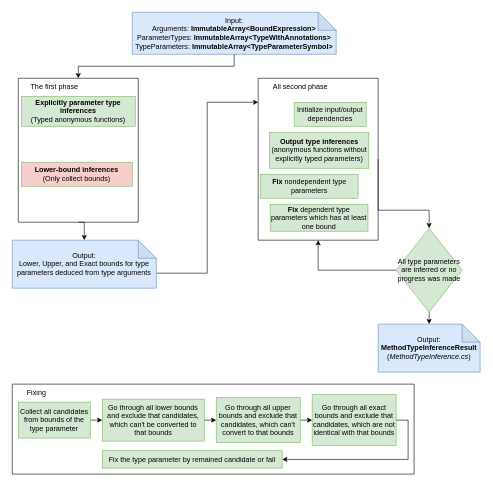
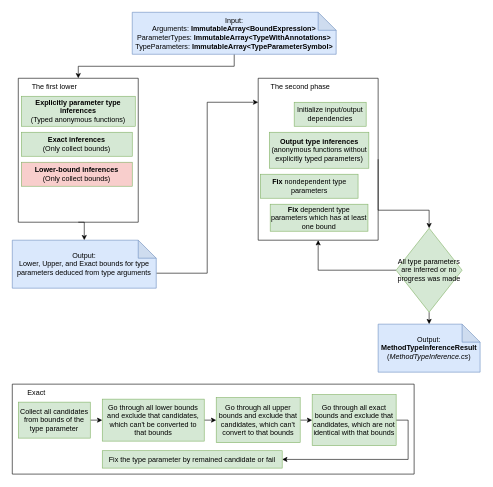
(55, 87) -> (55, 87)
(301, 87) -> (301, 87)
none -> (77, 144)
(37, 393) -> (37, 393)
